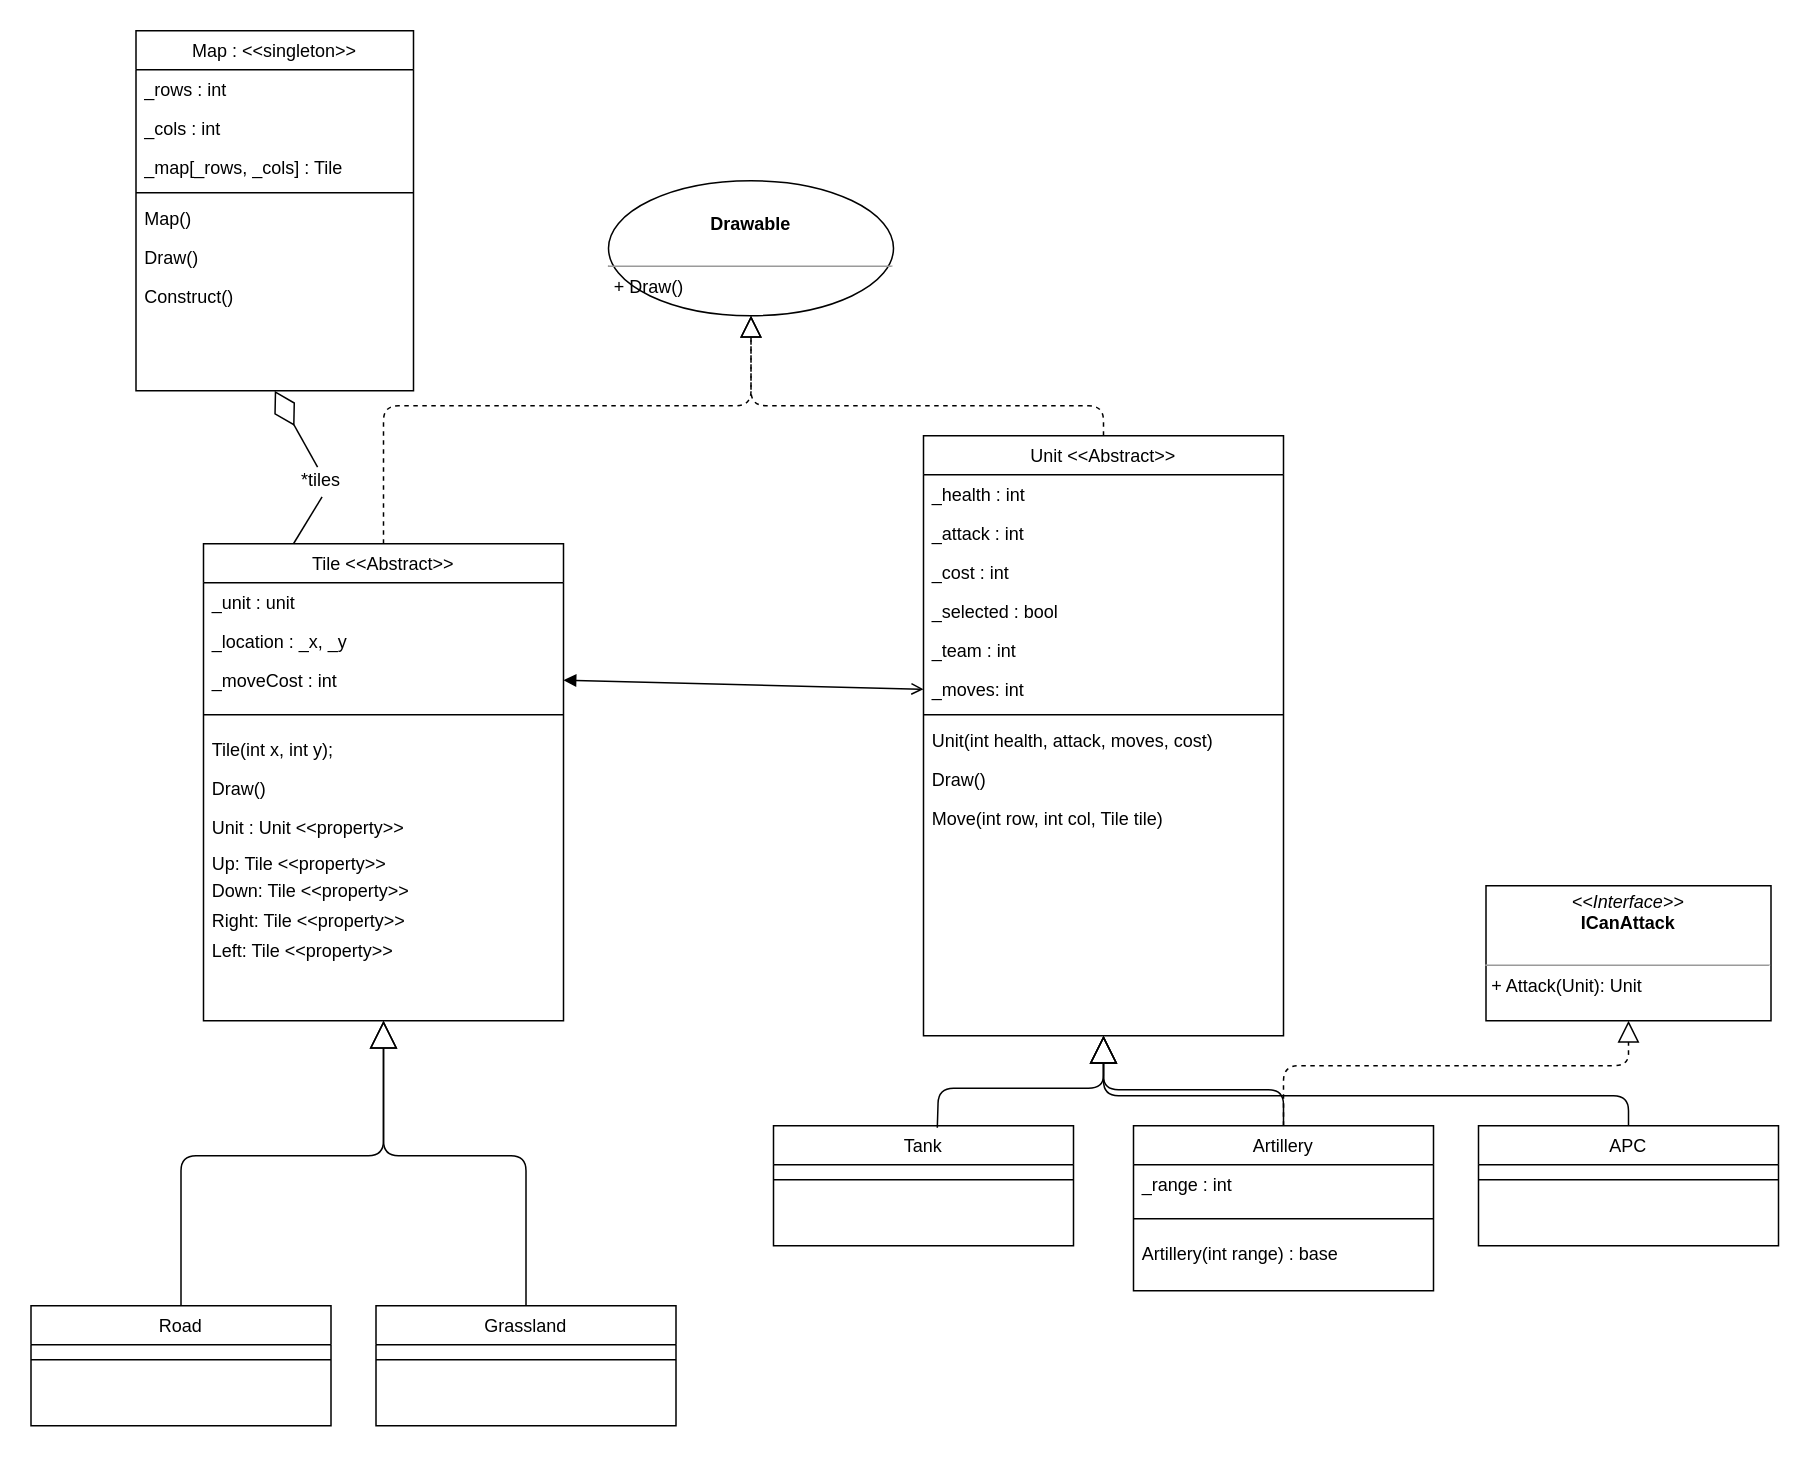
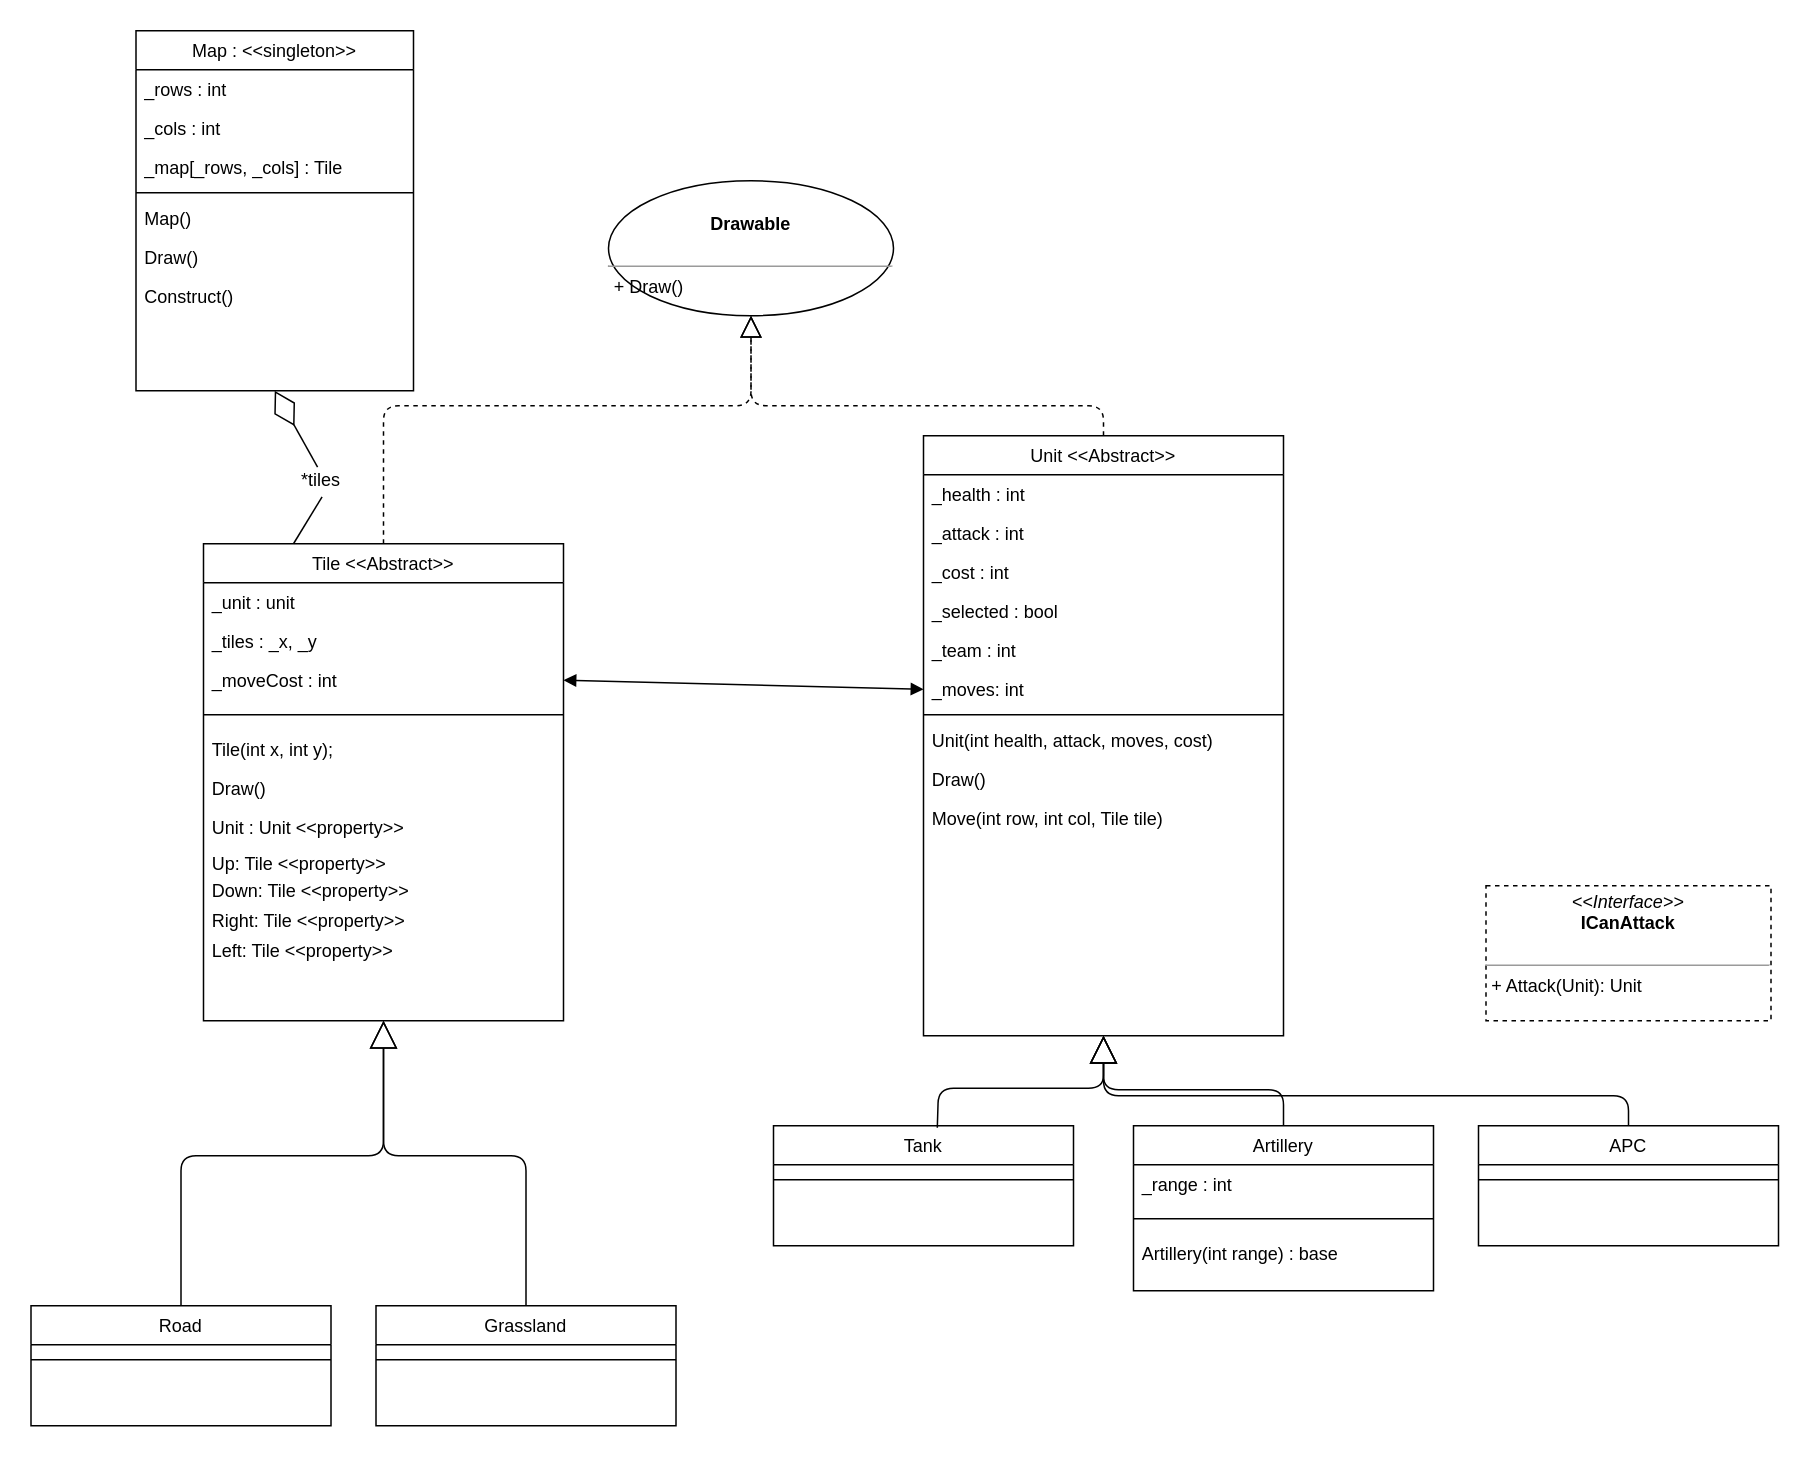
(286, 642) -> (271, 642)
(913, 689) -> (910, 689)
(1628, 953) -> (1628, 953)
(1451, 1066) -> none
